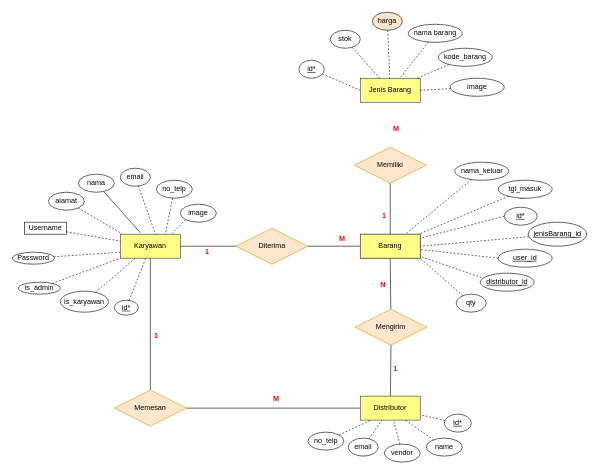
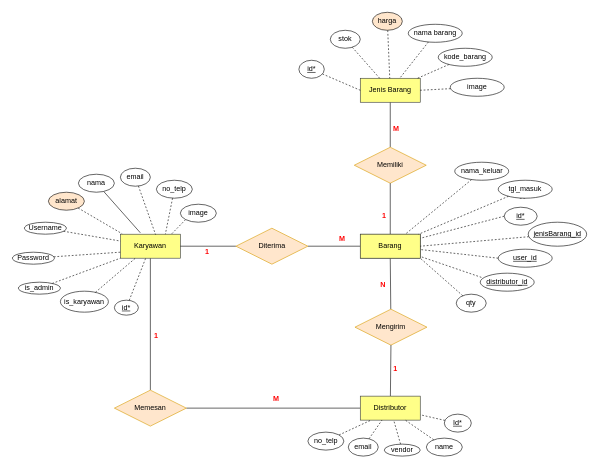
none -> (390, 125)
(66, 201) -> (66, 201)
(45, 228) -> (45, 228)
(402, 453) -> (402, 450)
